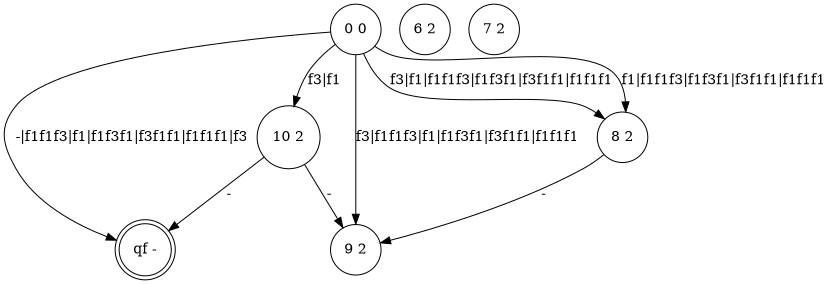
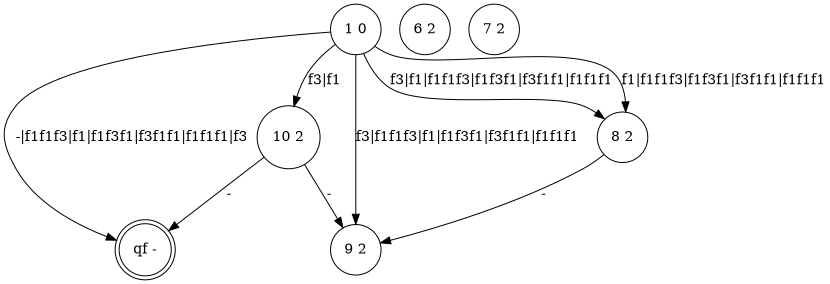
(356, 29) -> (356, 29)
